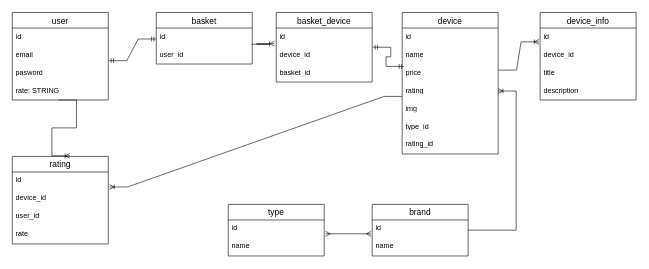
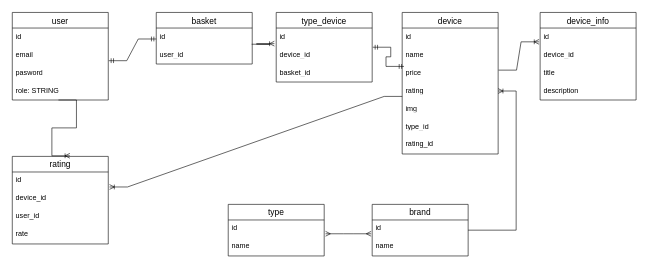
(324, 21) -> (324, 21)
(38, 90) -> (37, 90)
